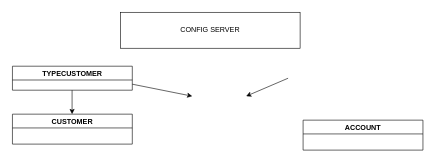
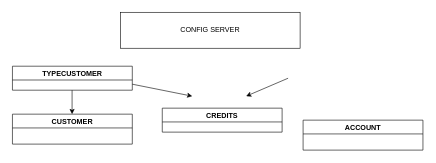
none -> (222, 120)
